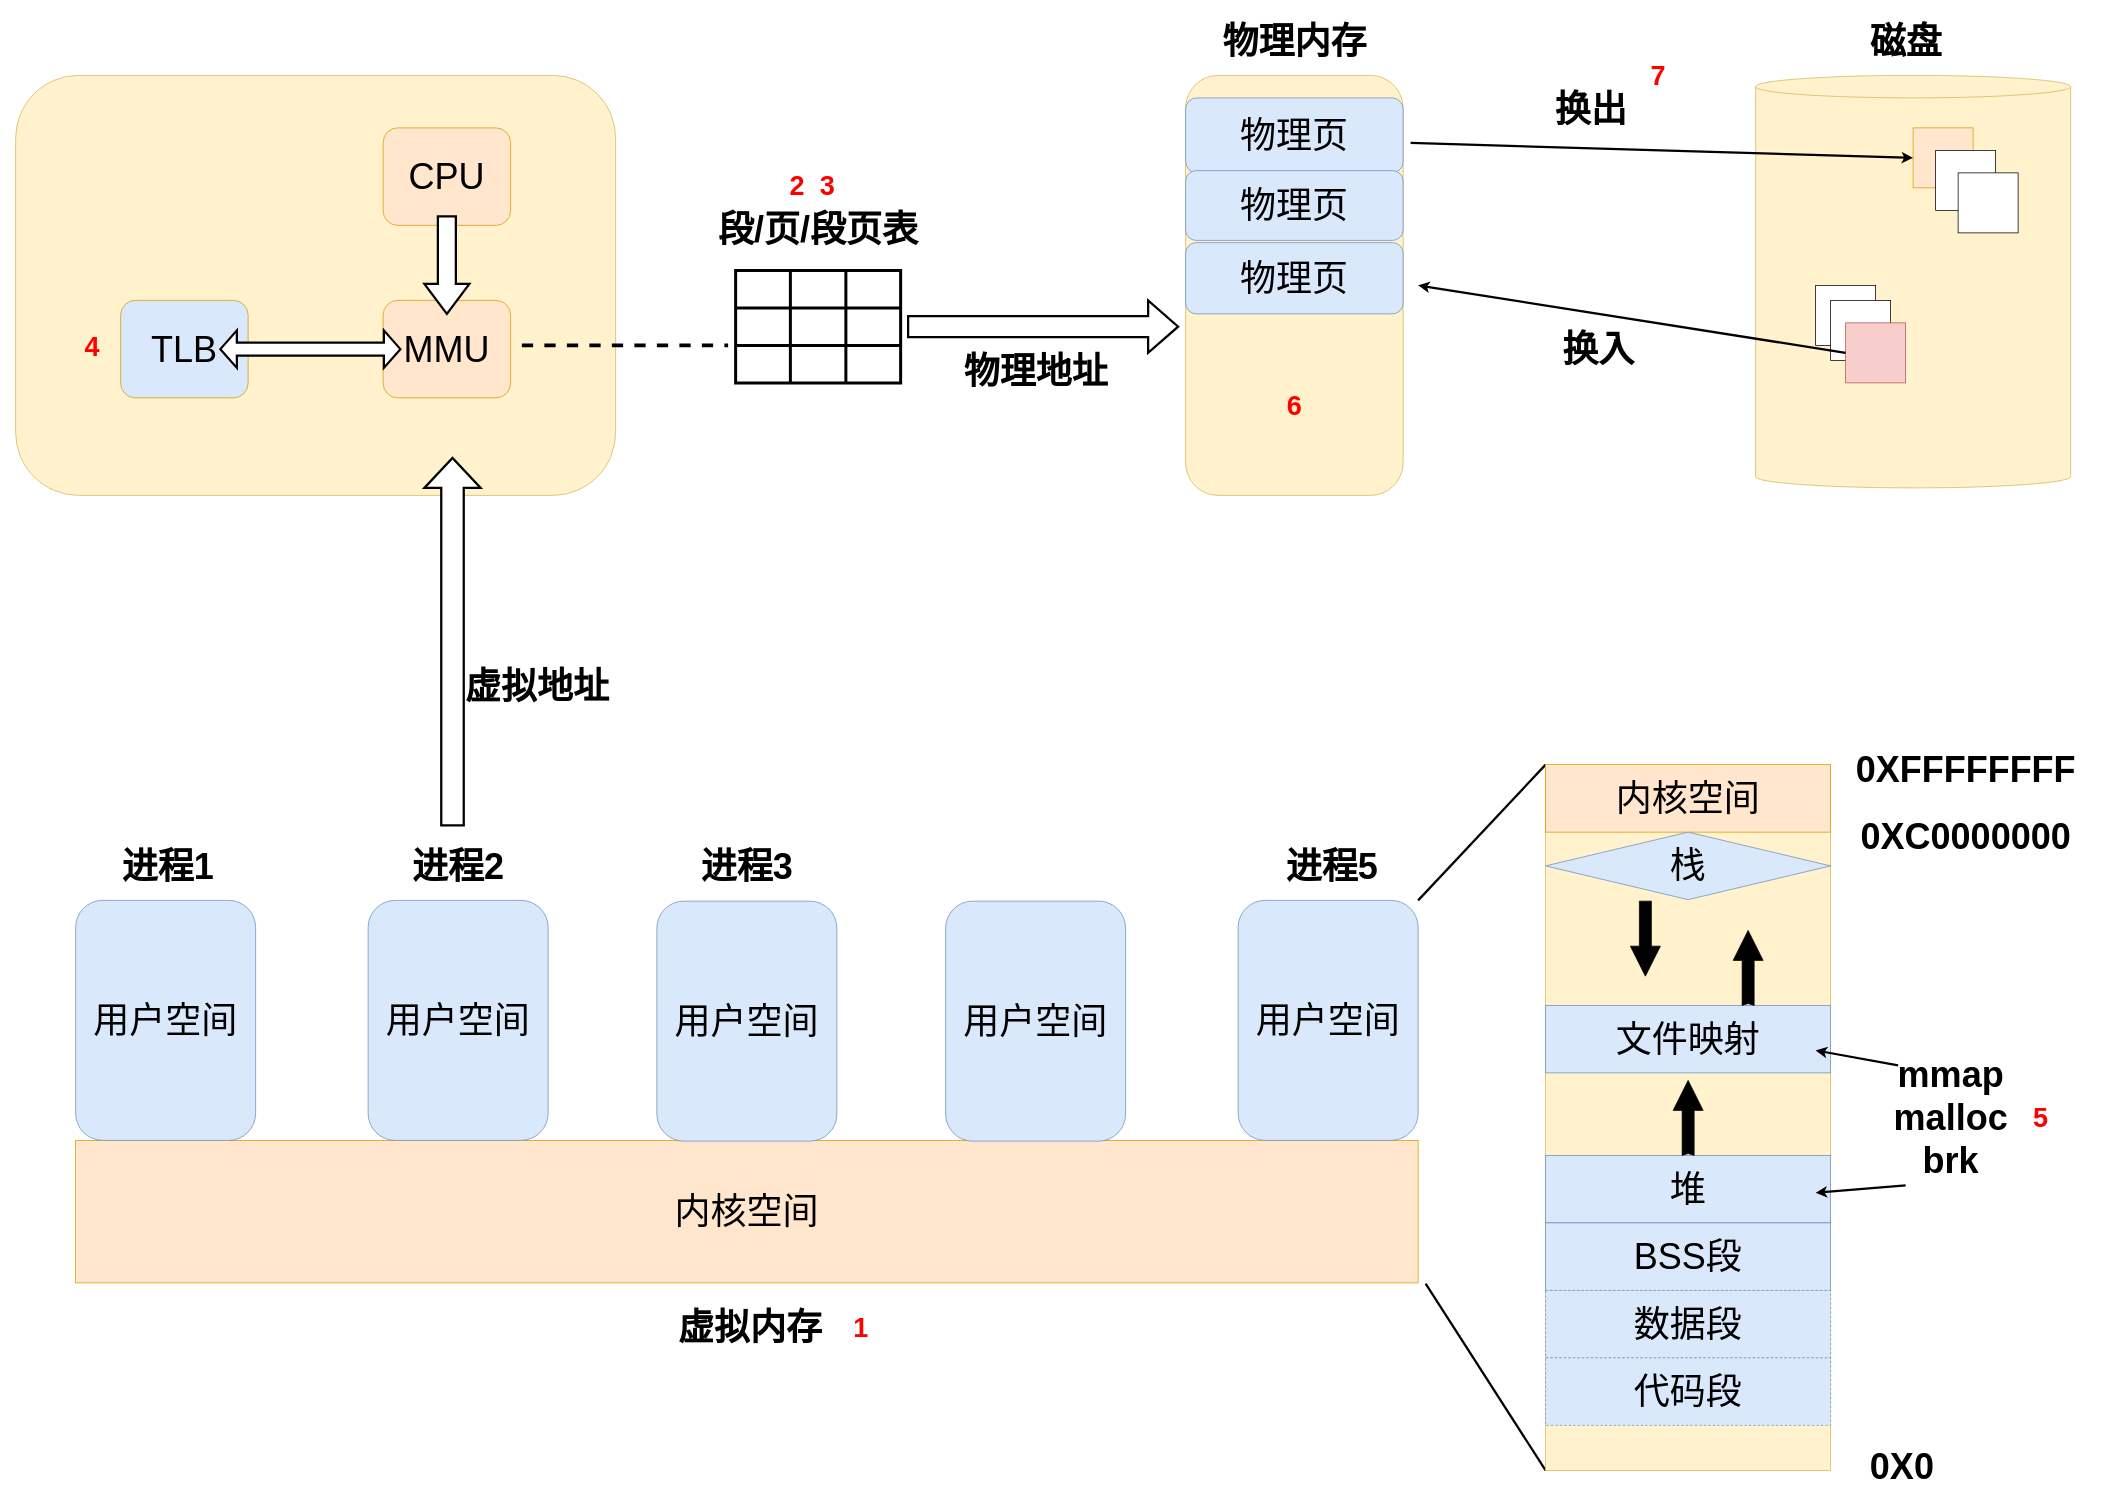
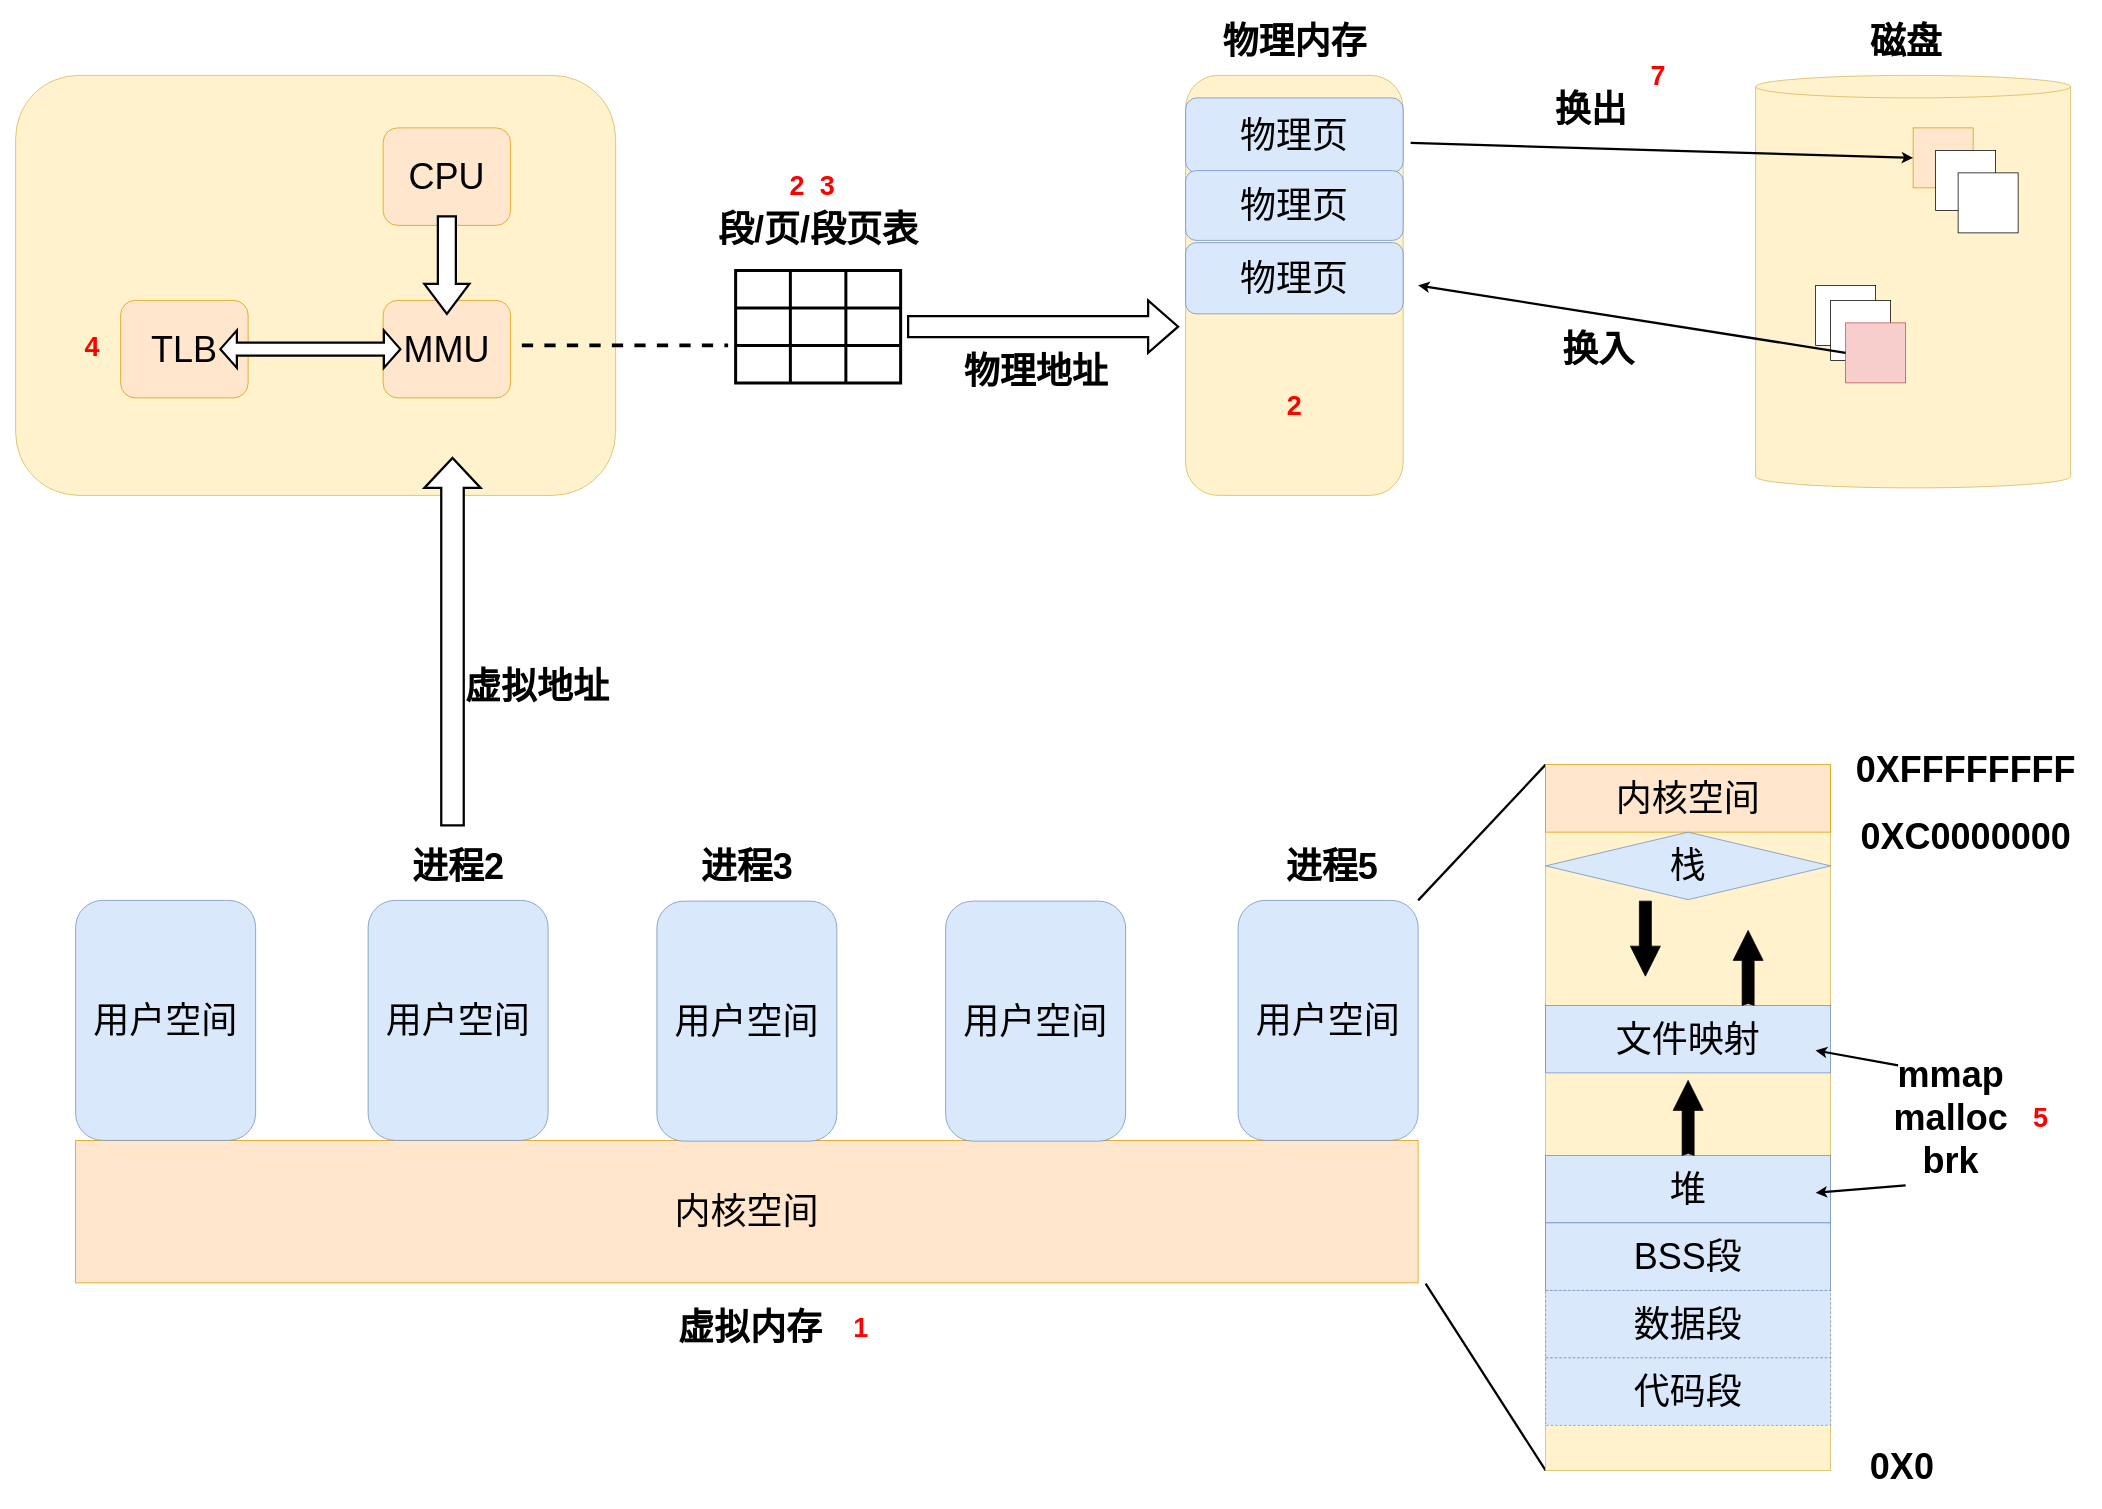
(184, 349) -> (184, 349)
(1295, 405) -> (1295, 405)
(168, 867) -> none
